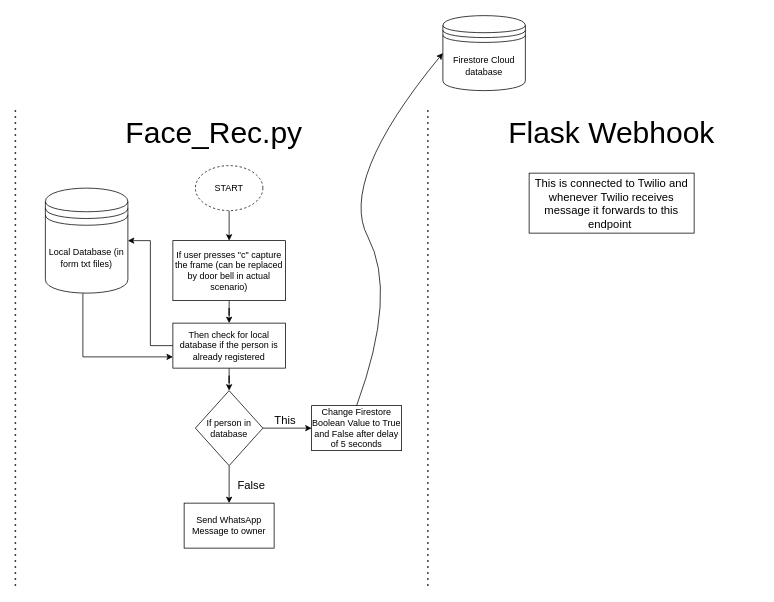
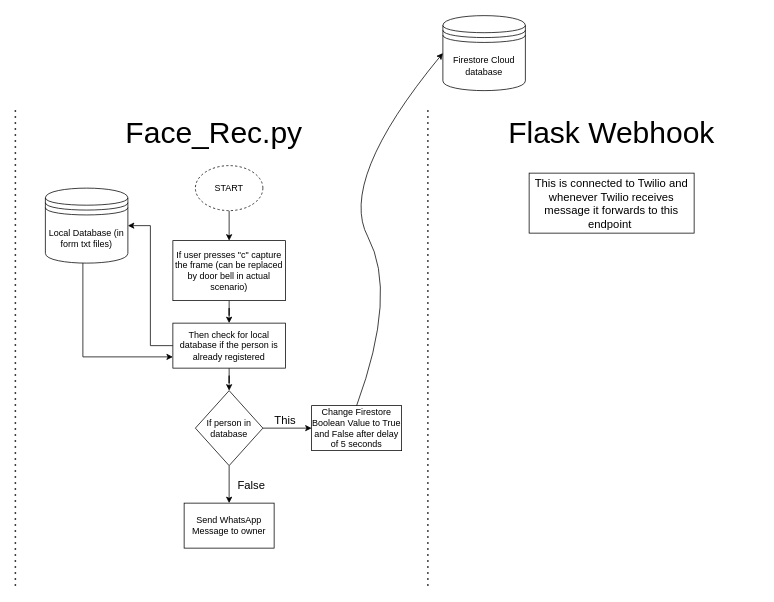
(87, 240) -> (87, 225)
